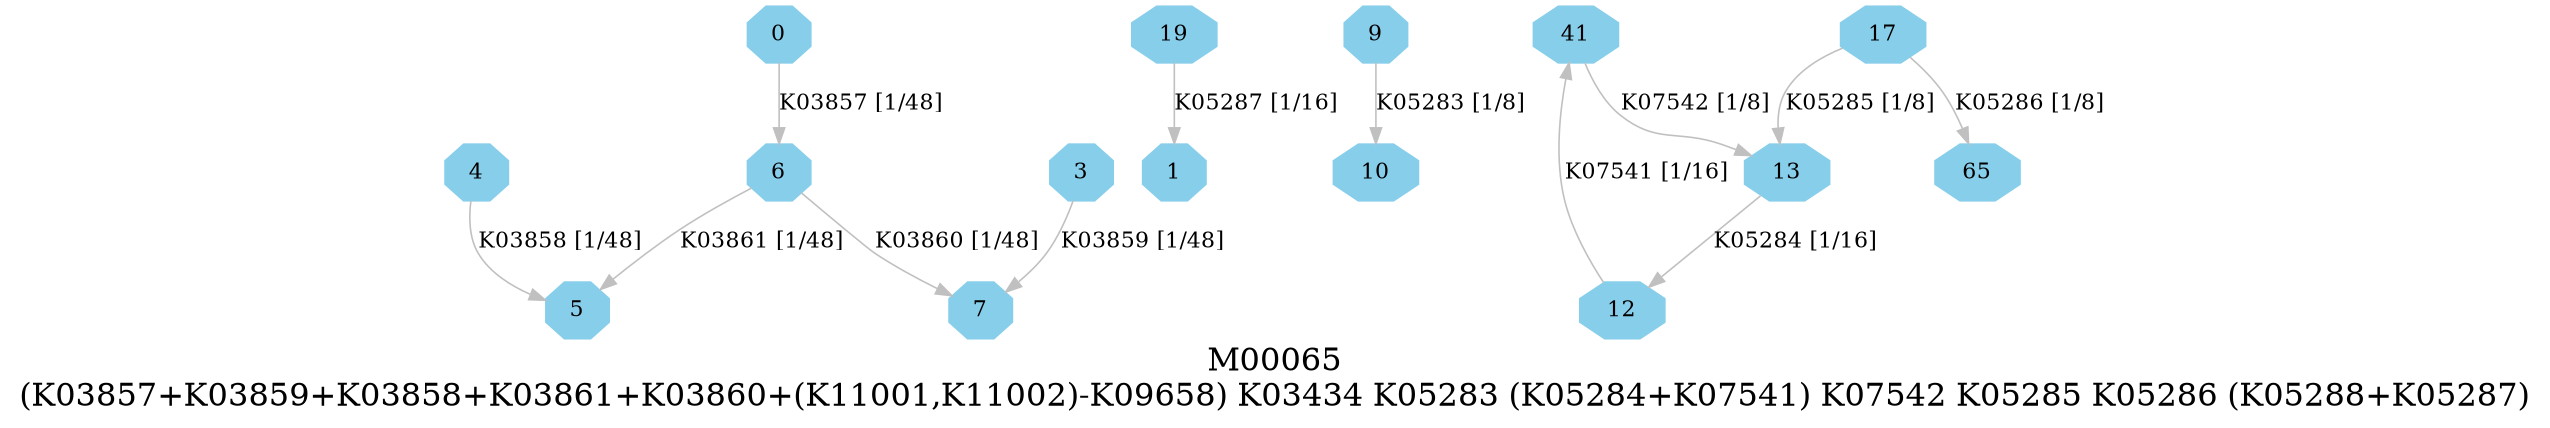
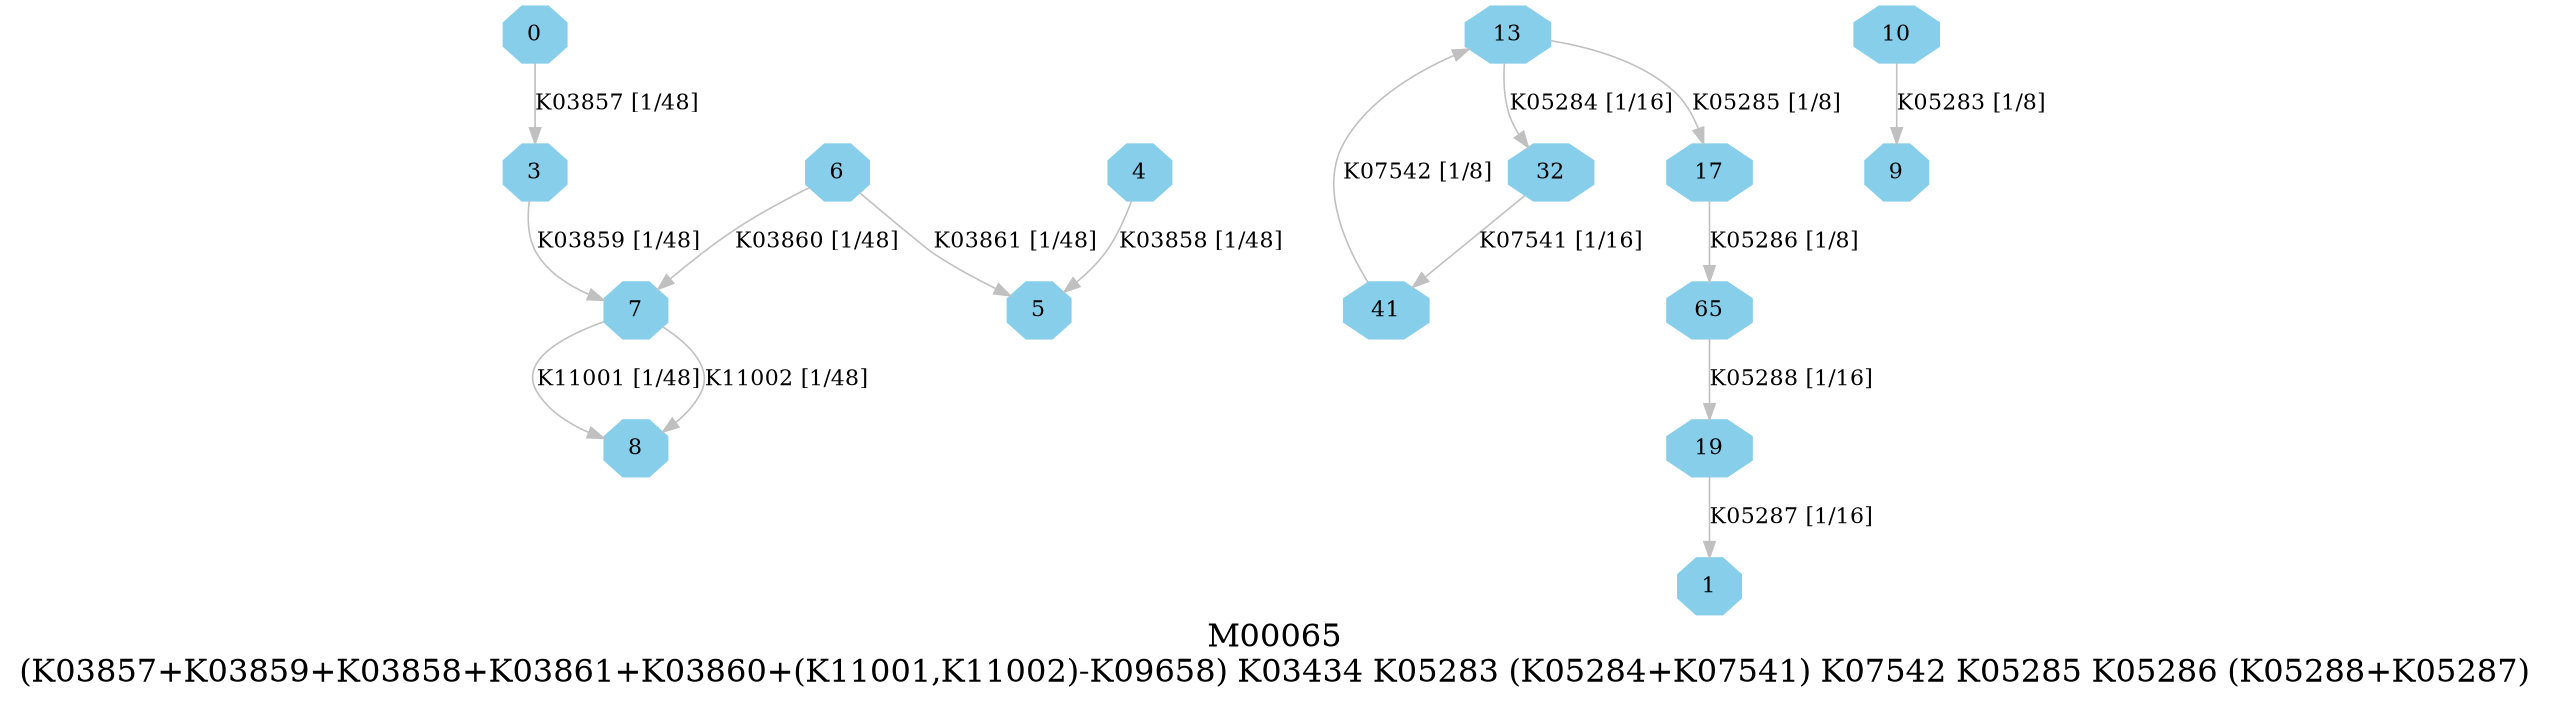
(1796, 77) -> (1637, 67)
(779, 95) -> (535, 95)
(1376, 95) -> (1897, 95)
(1622, 310) -> (1551, 172)
none -> (1709, 371)
none -> (636, 448)
